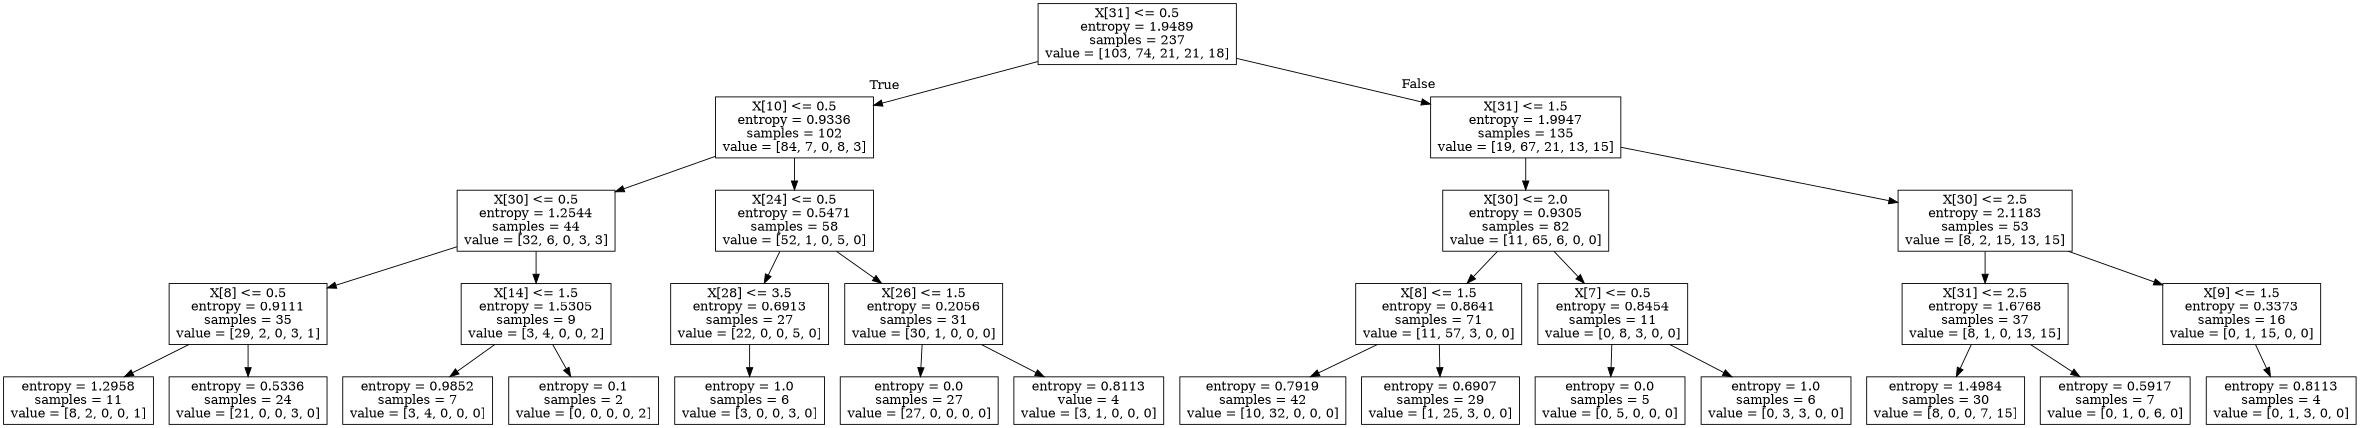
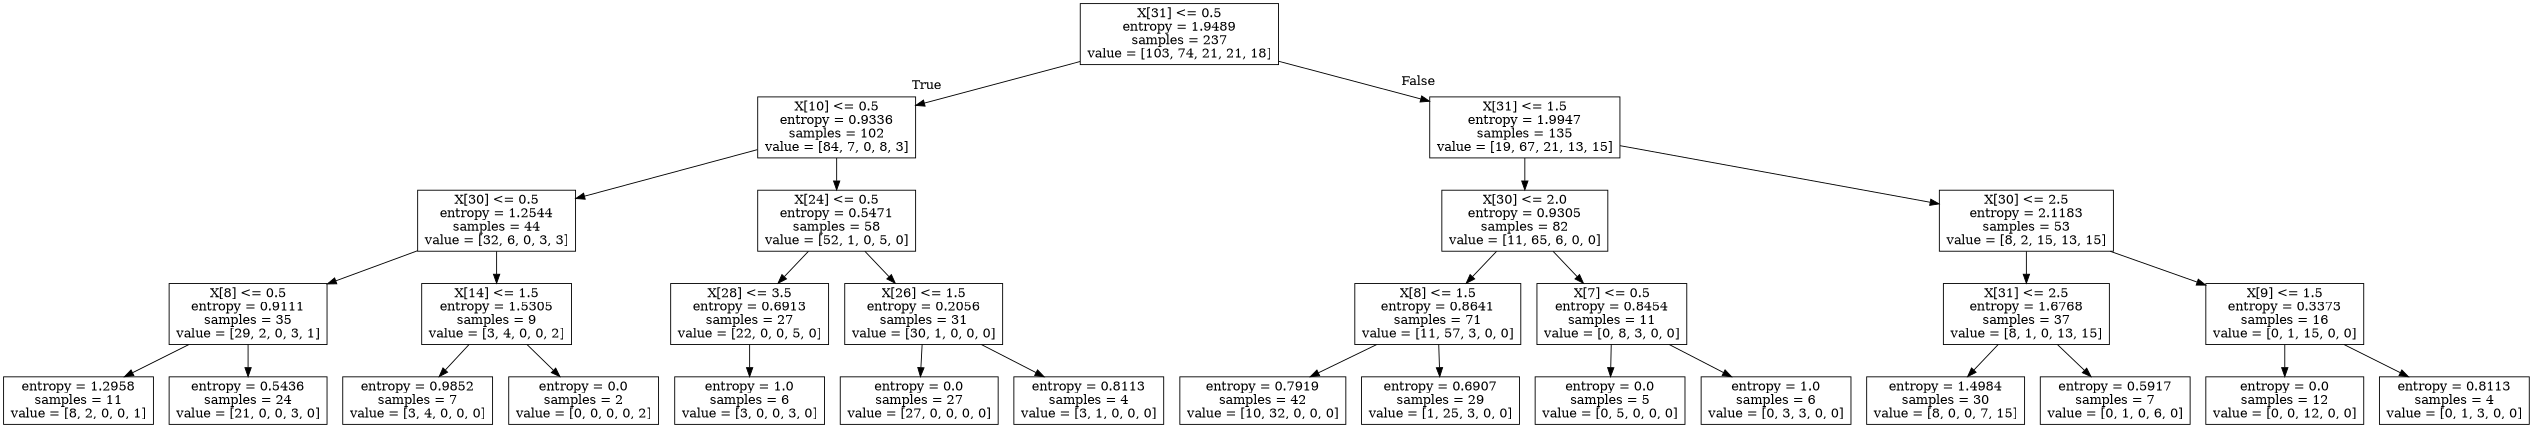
(248, 401) -> (248, 401)
(584, 401) -> (584, 401)
(1089, 401) -> (1089, 401)
none -> (2285, 401)
